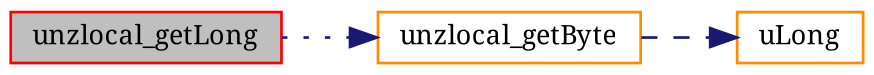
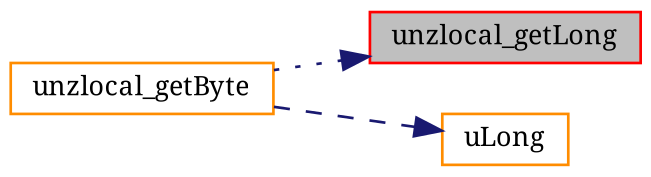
(316, 38) -> (308, 65)
